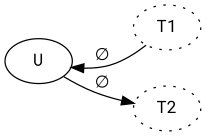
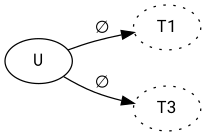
(117, 63) -> (94, 41)
(167, 109) -> (167, 109)
